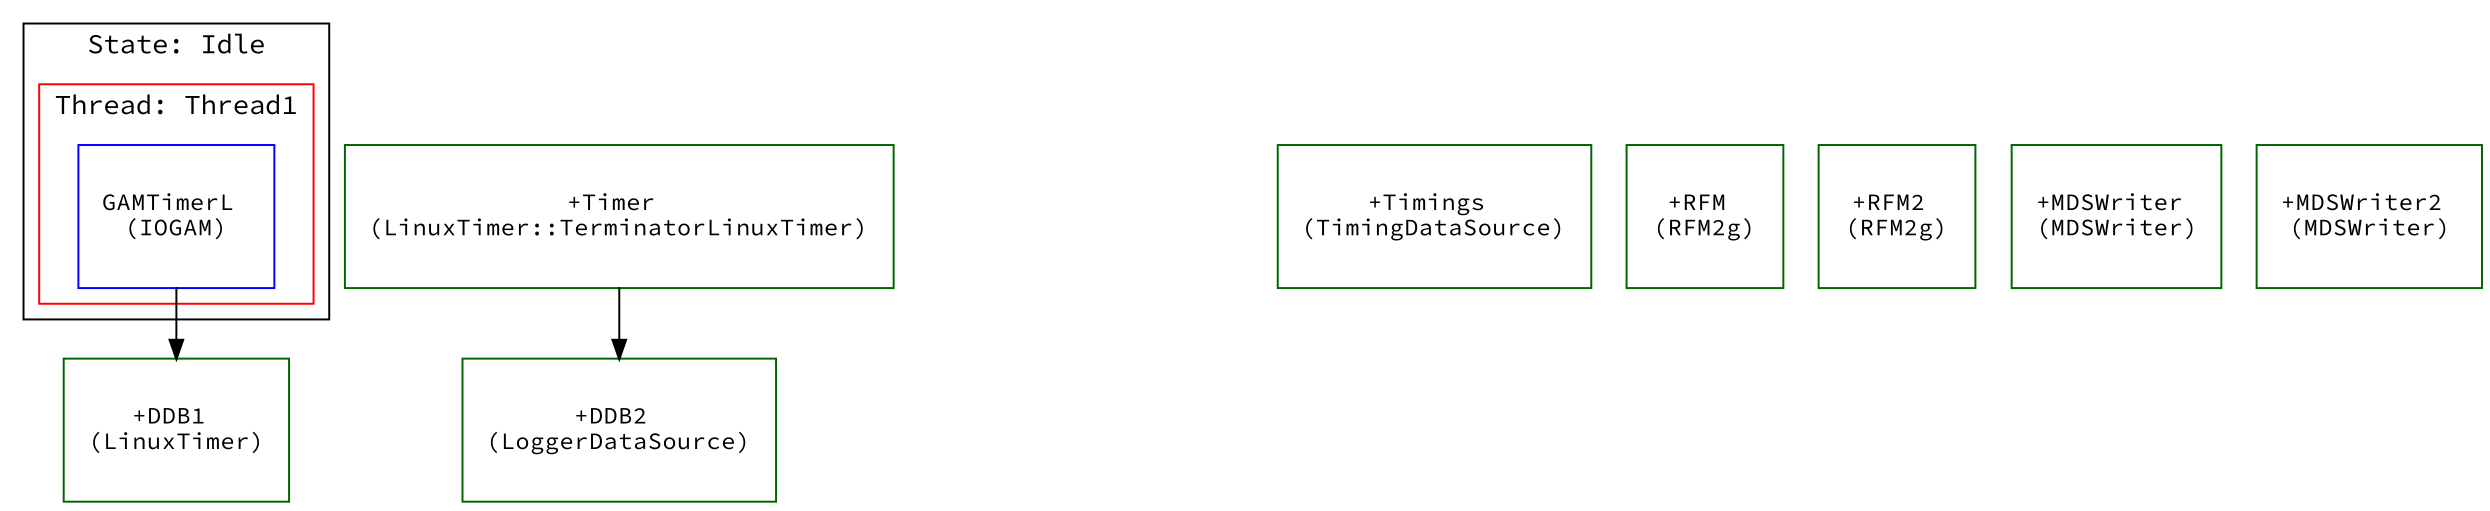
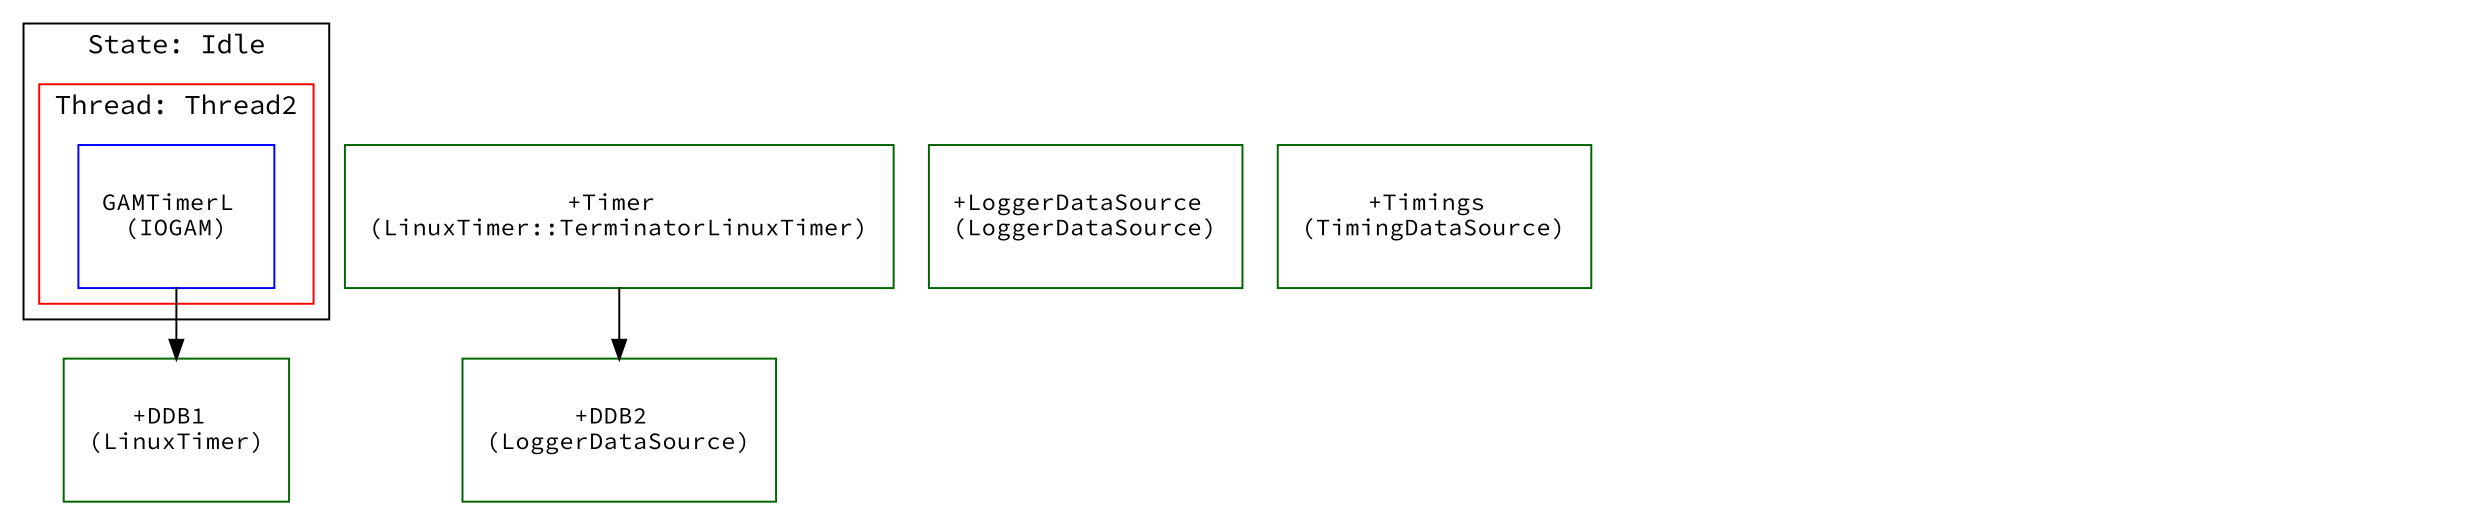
(176, 107) -> (176, 107)
none -> (1086, 217)
(1705, 217) -> none
(1897, 217) -> none
(2116, 217) -> none
(2369, 217) -> none
